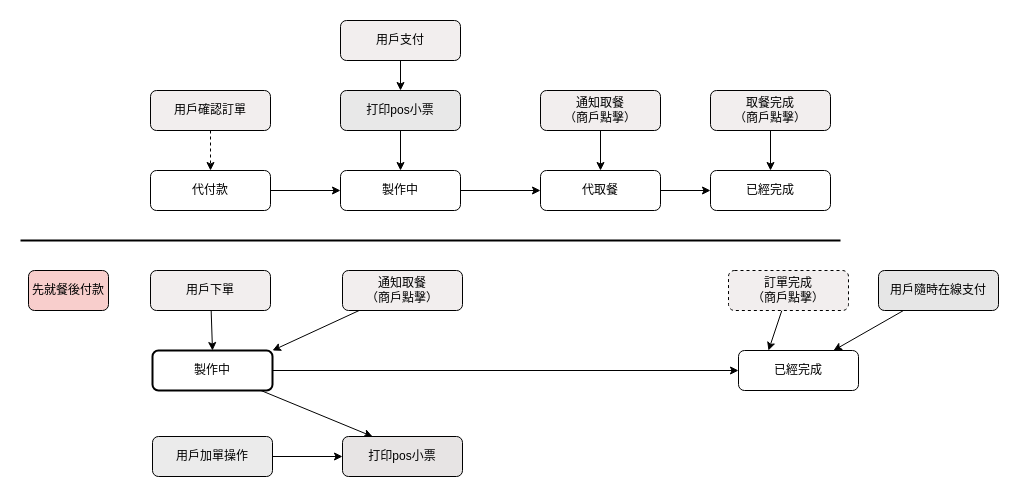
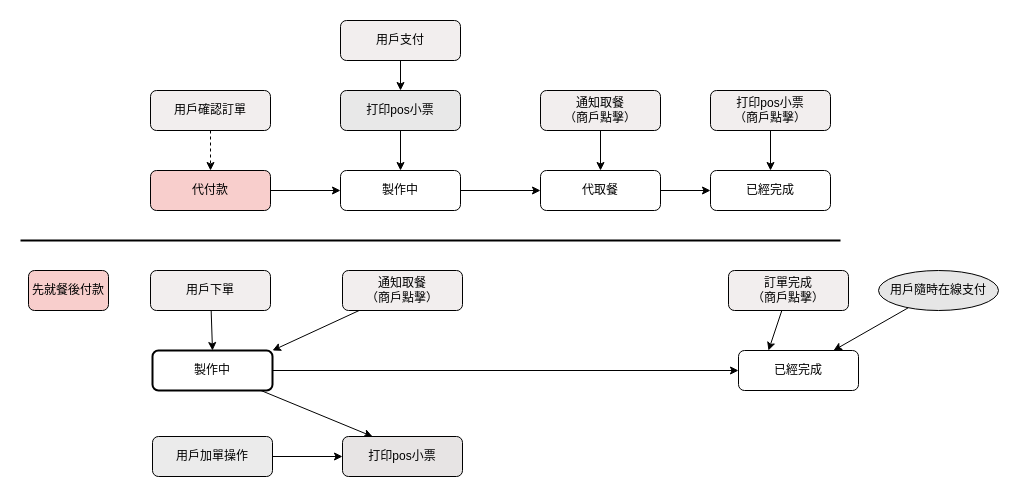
(771, 111) -> (771, 111)
(211, 191) -> (211, 191)
(789, 291) -> (789, 291)
(939, 291) -> (939, 291)
